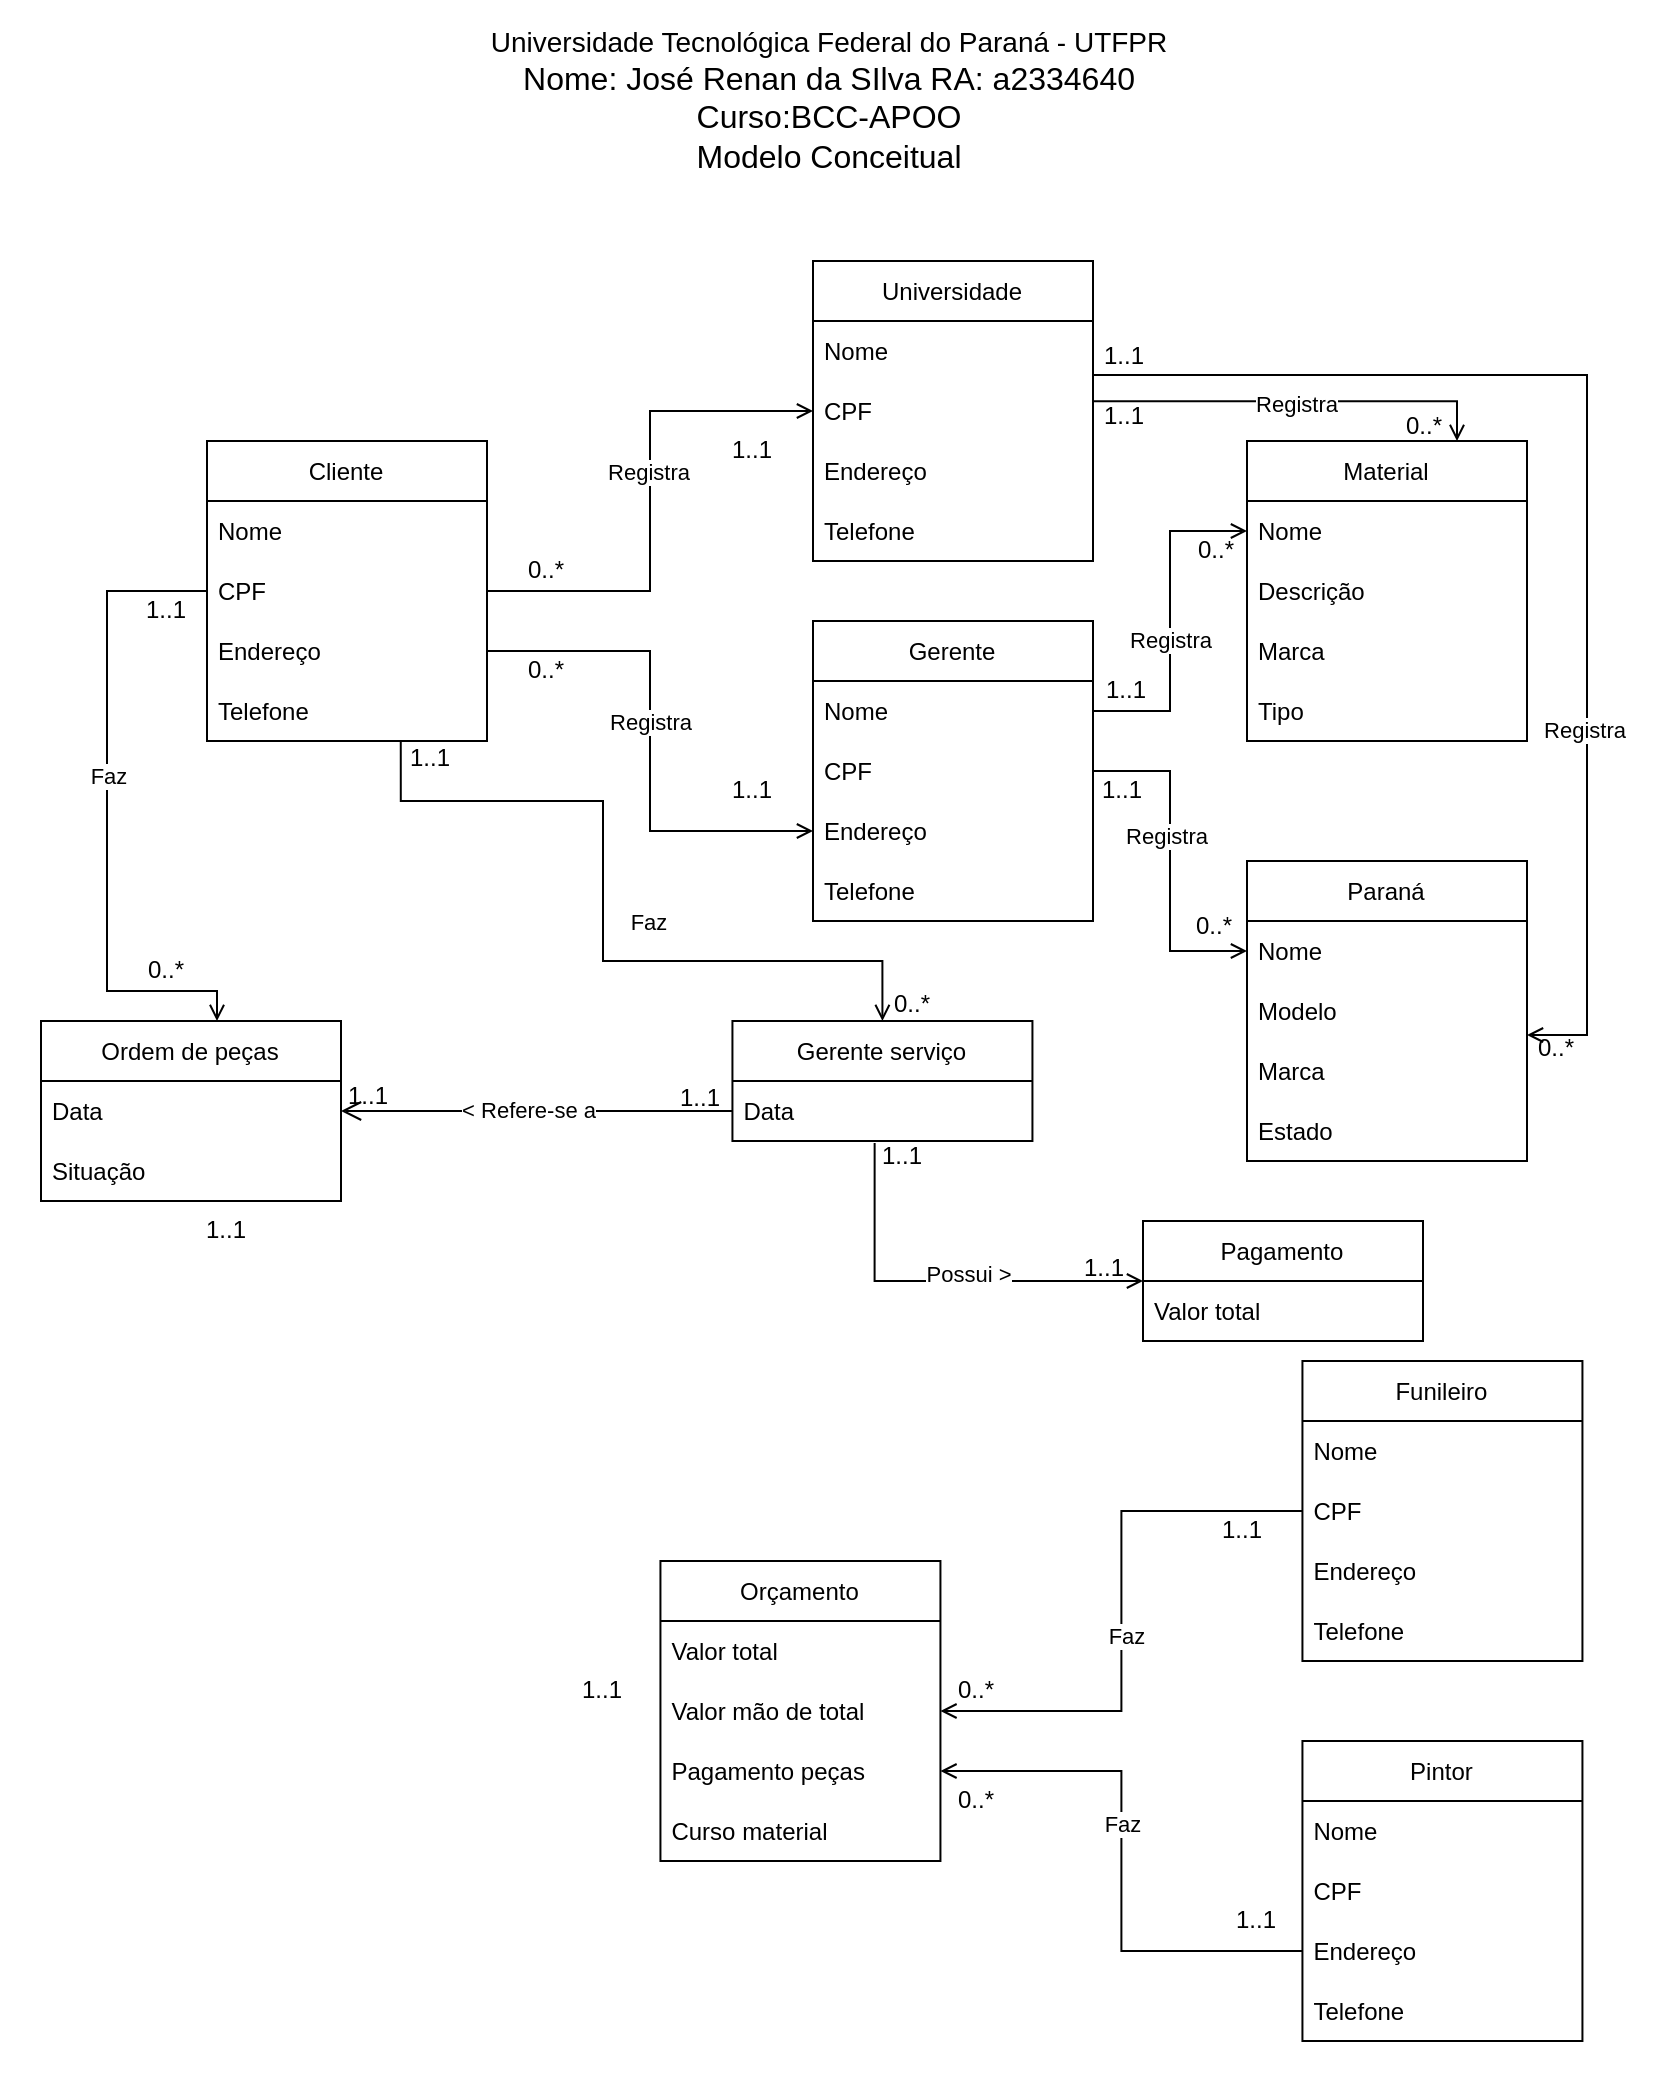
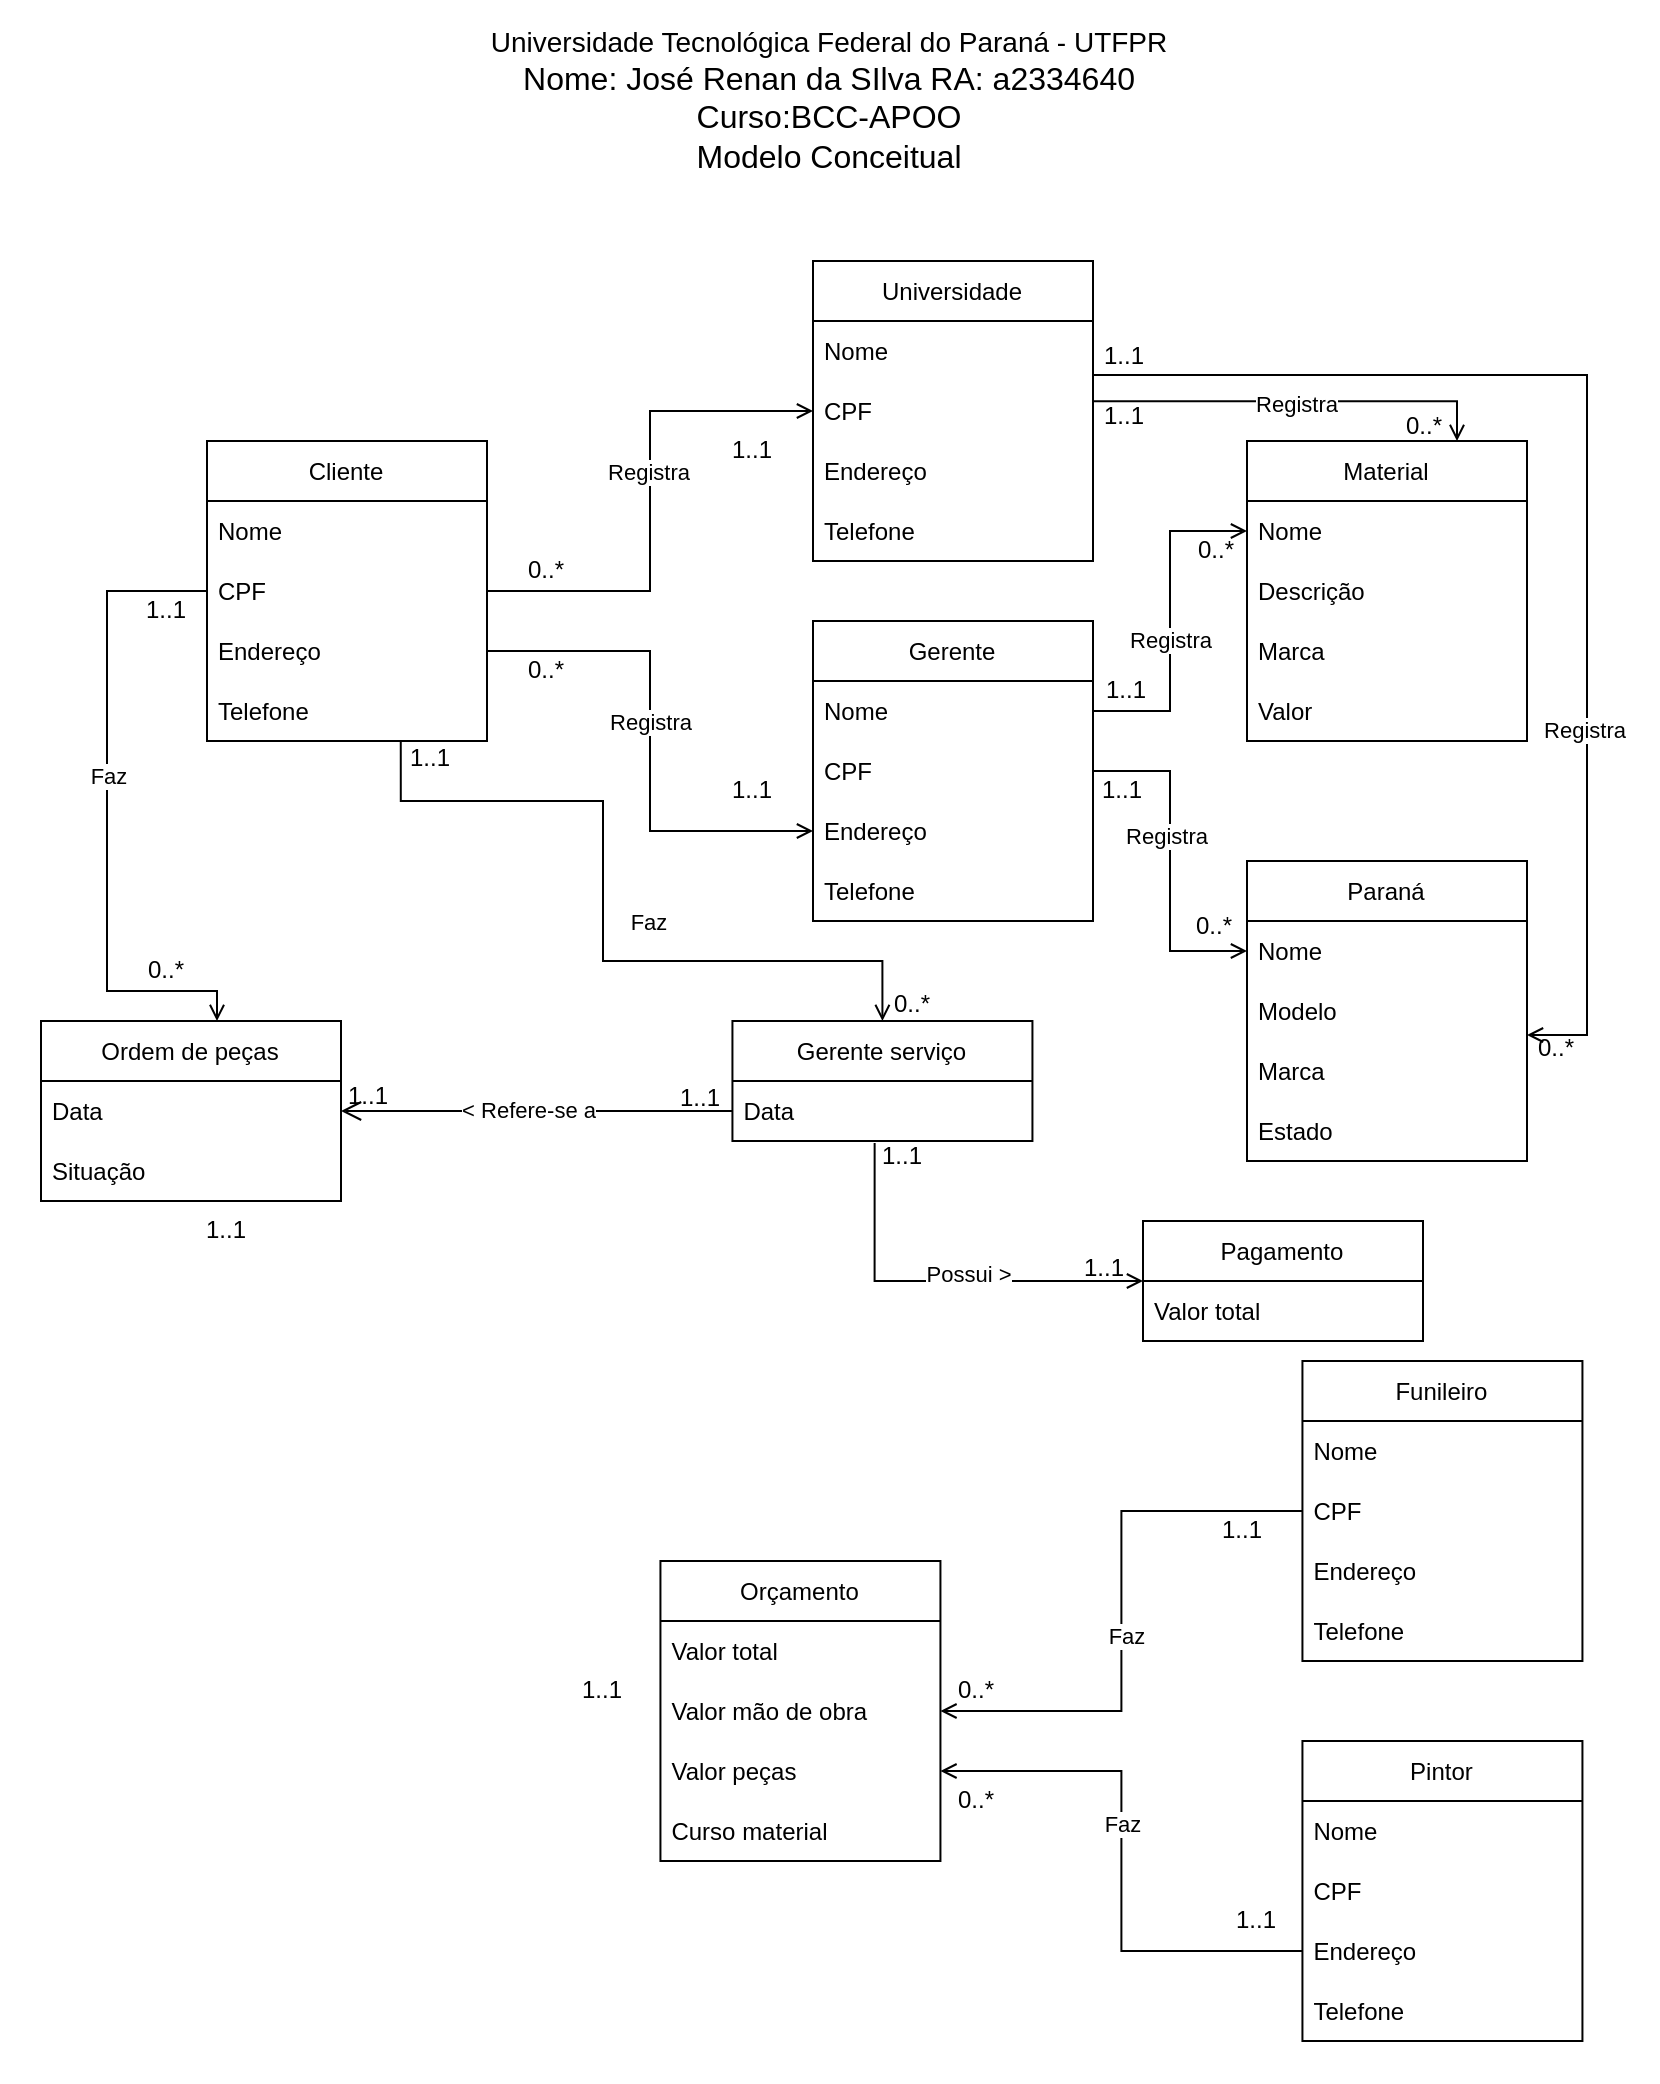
(1282, 712) -> (1288, 712)
(777, 1712) -> (773, 1712)
(769, 1772) -> (739, 1772)
